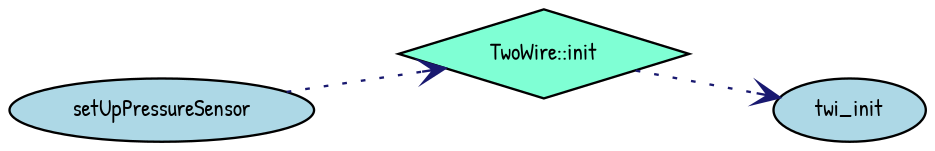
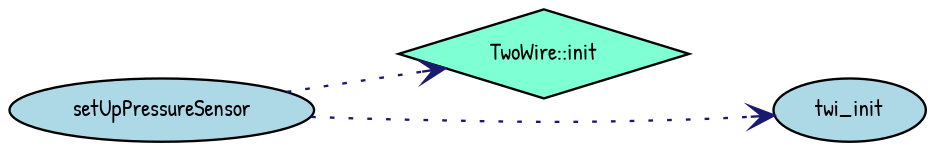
(696, 82) -> (531, 122)
